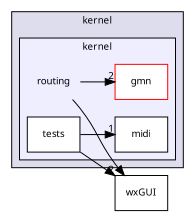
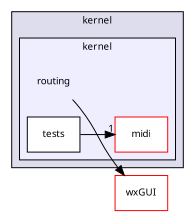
(141, 82) -> none
(141, 135) -> (141, 135)
(94, 161) -> none
(141, 193) -> (141, 193)
